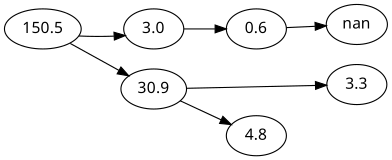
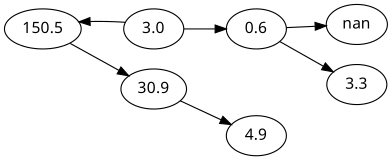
(96, 36) -> (108, 22)
(251, 87) -> (301, 54)
(256, 136) -> (256, 136)
